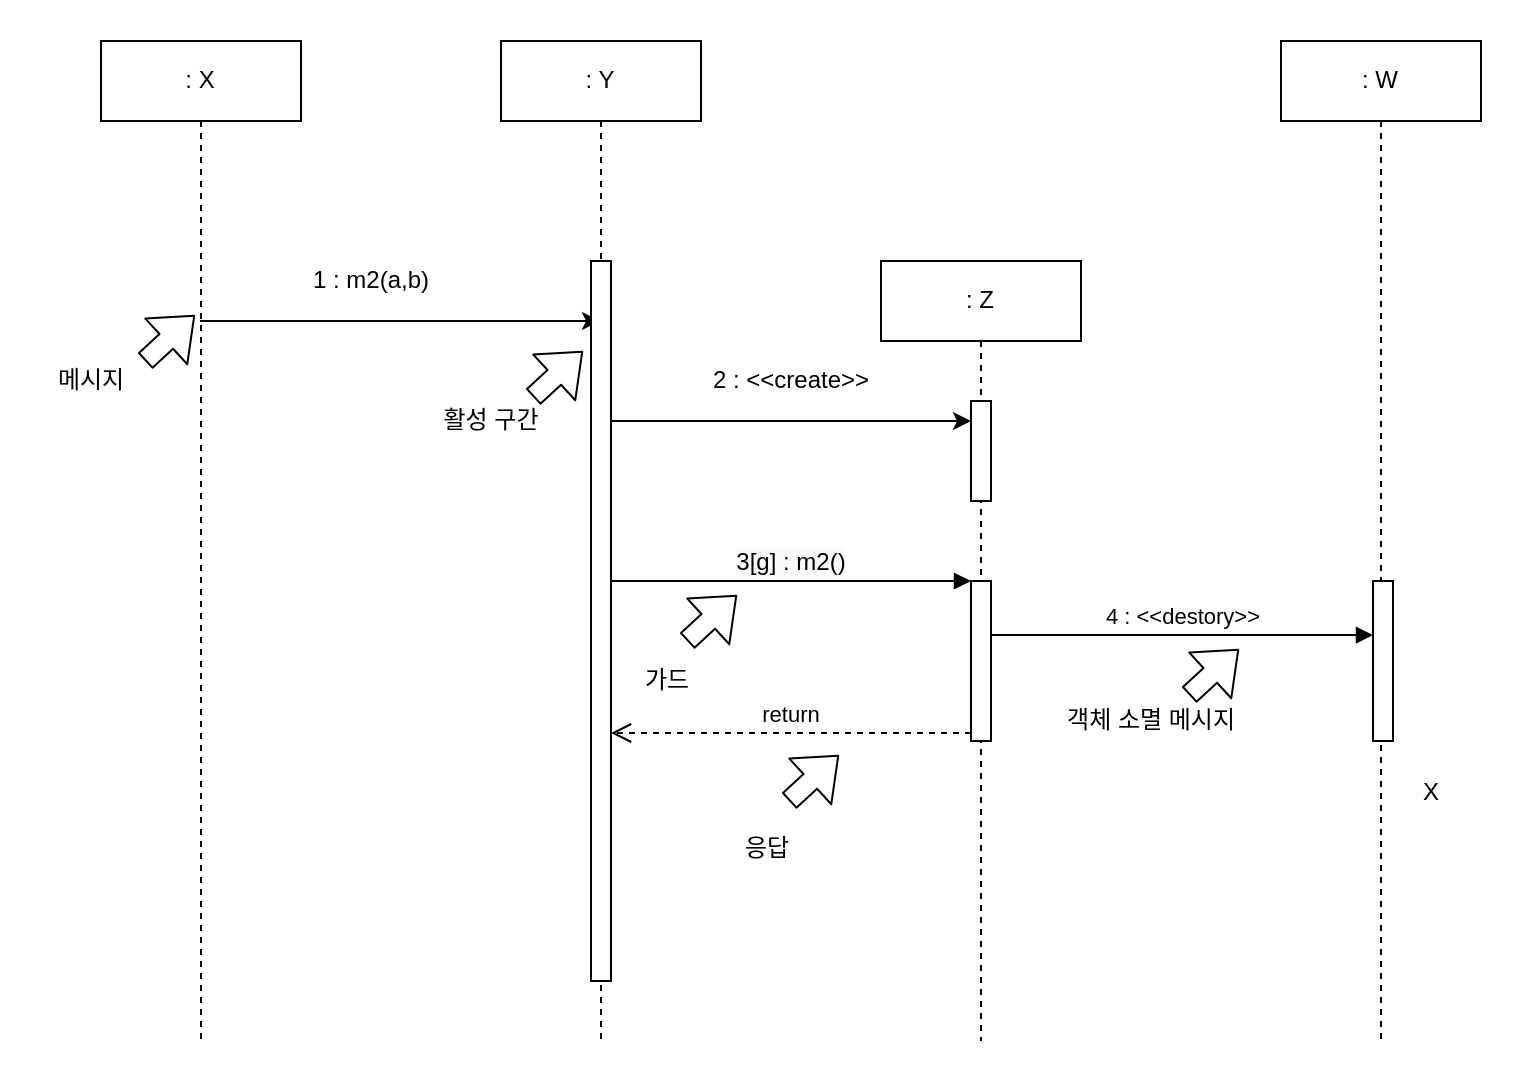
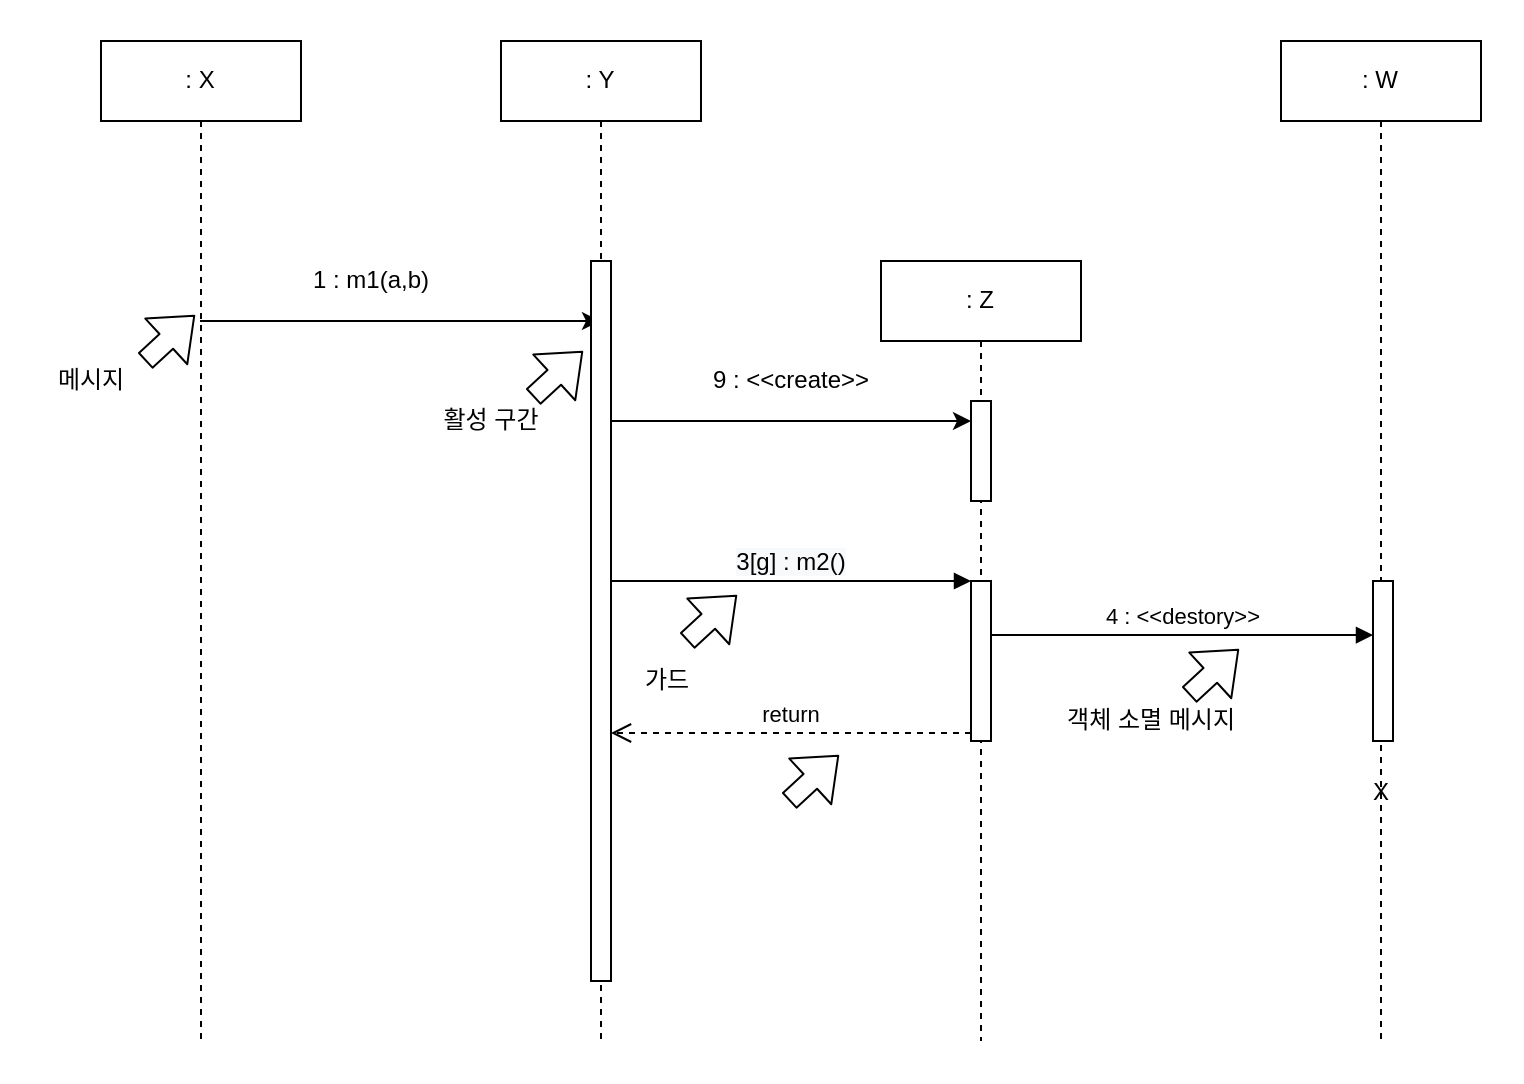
(372, 281) -> (372, 281)
(792, 381) -> (792, 381)
(1431, 793) -> (1381, 793)
(767, 849) -> none
